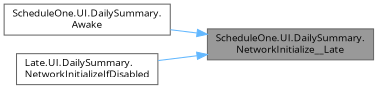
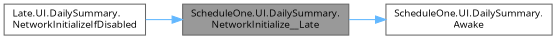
(184, 31) -> (362, 20)
